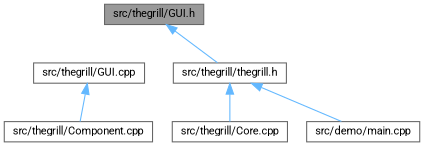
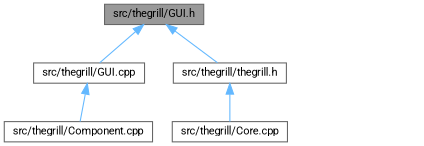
none -> (118, 47)
(363, 132) -> none
